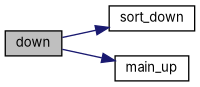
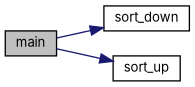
(34, 43) -> (31, 43)
(152, 68) -> (147, 68)
